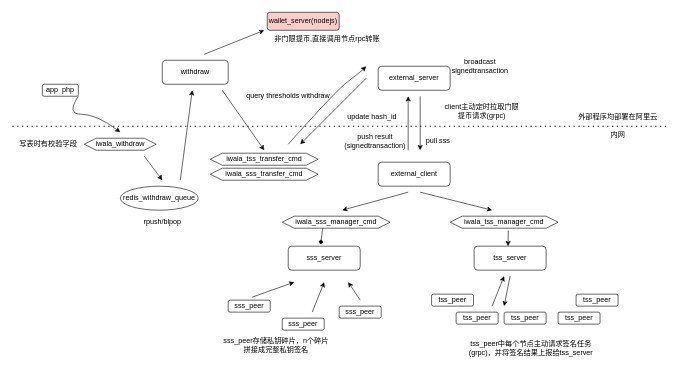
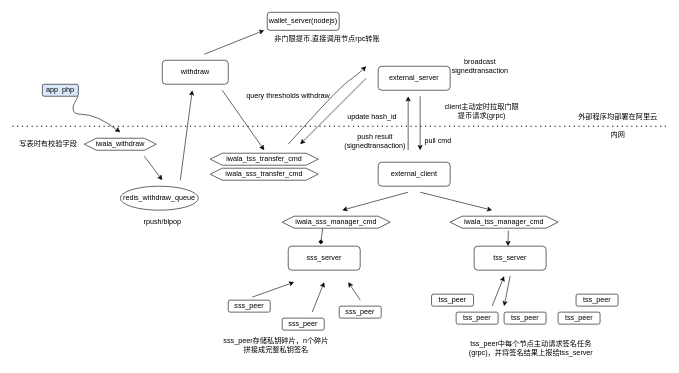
(303, 21) -> (303, 21)
(60, 90) -> (60, 90)
(438, 141) -> (438, 141)
